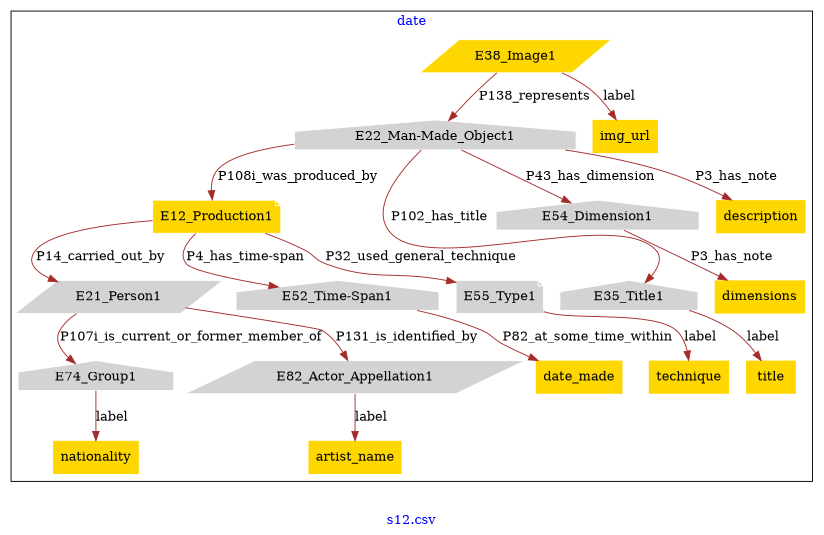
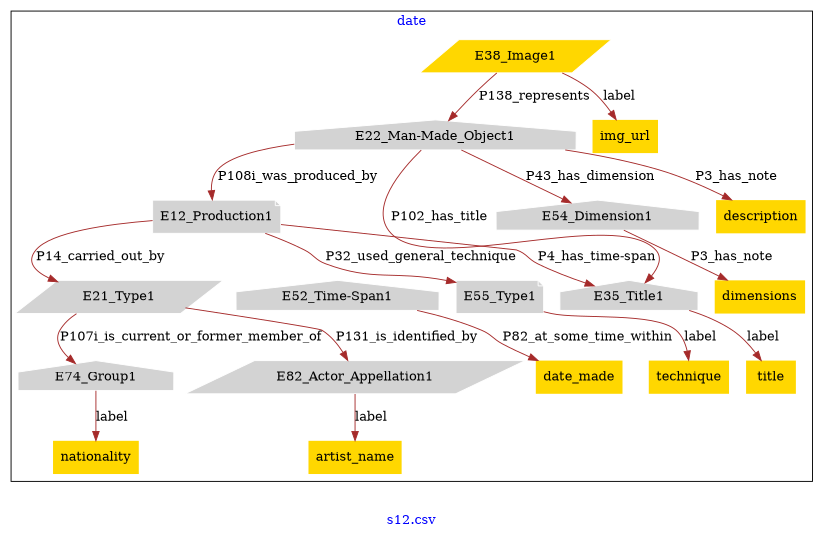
(217, 217) -> (217, 217)
(210, 273) -> (437, 241)
(119, 297) -> (119, 297)
